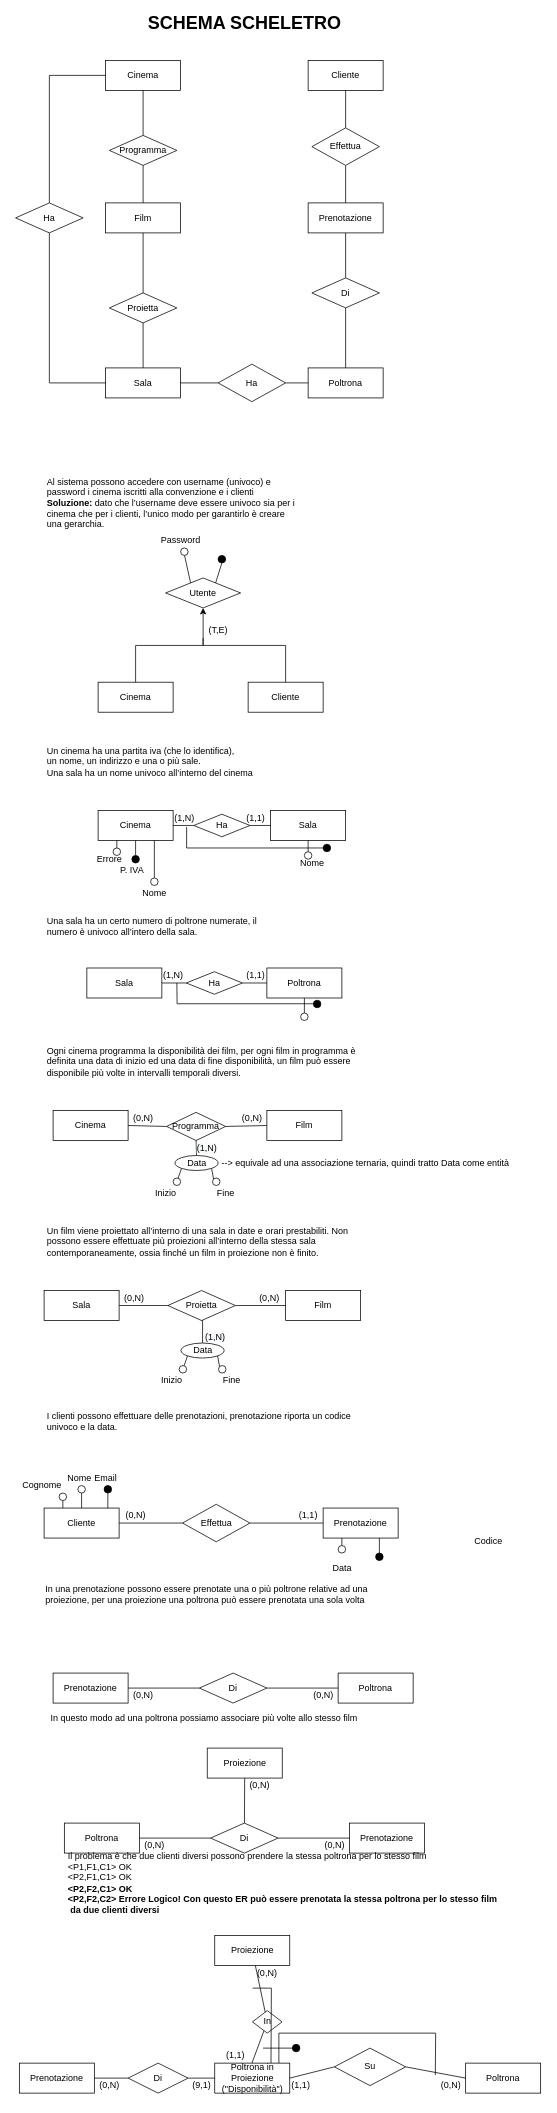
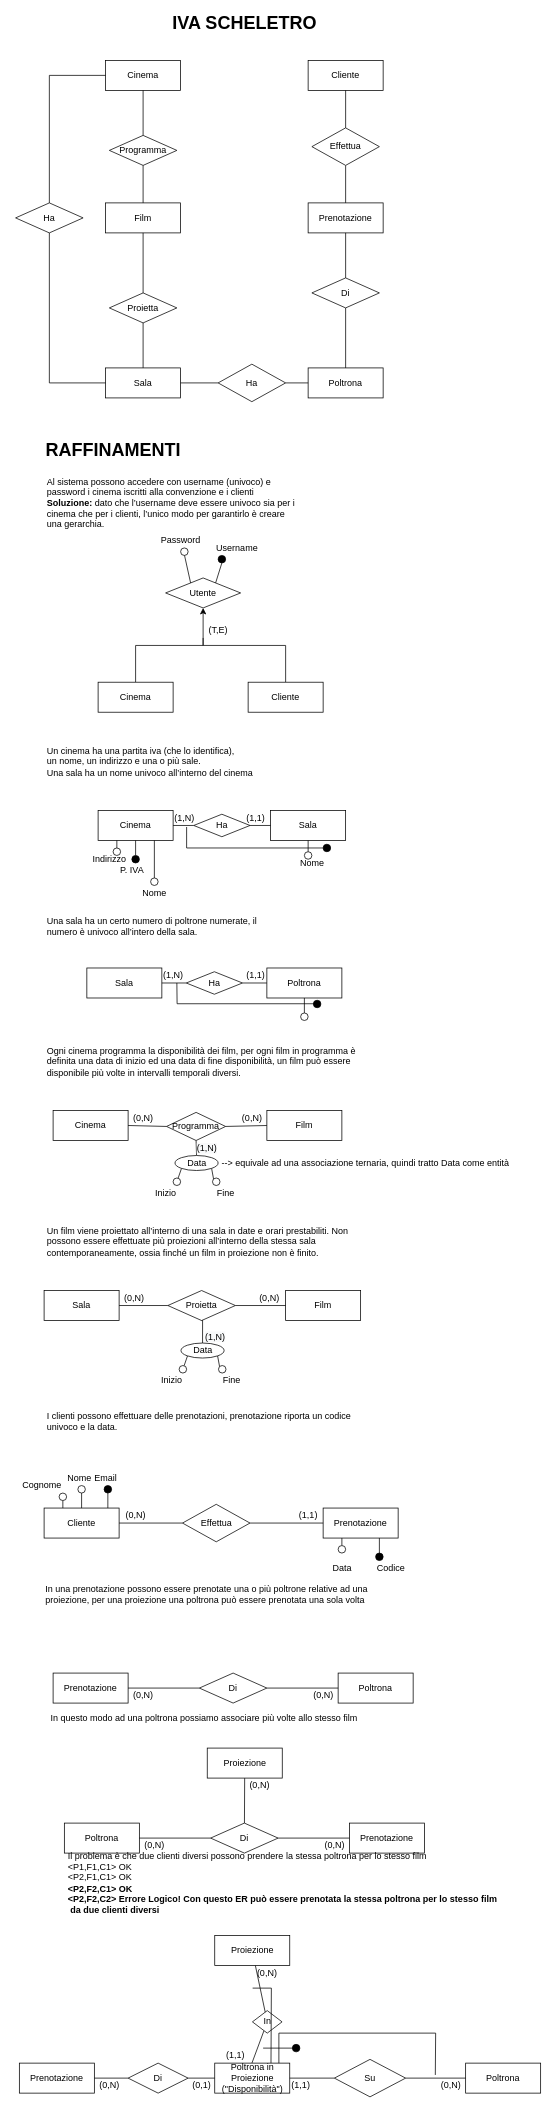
(245, 23) -> (245, 23)
none -> (113, 450)
none -> (237, 548)
(110, 859) -> (110, 859)
(488, 1542) -> (390, 1568)
(370, 2067) -> (370, 2078)
(202, 2085) -> (202, 2085)
